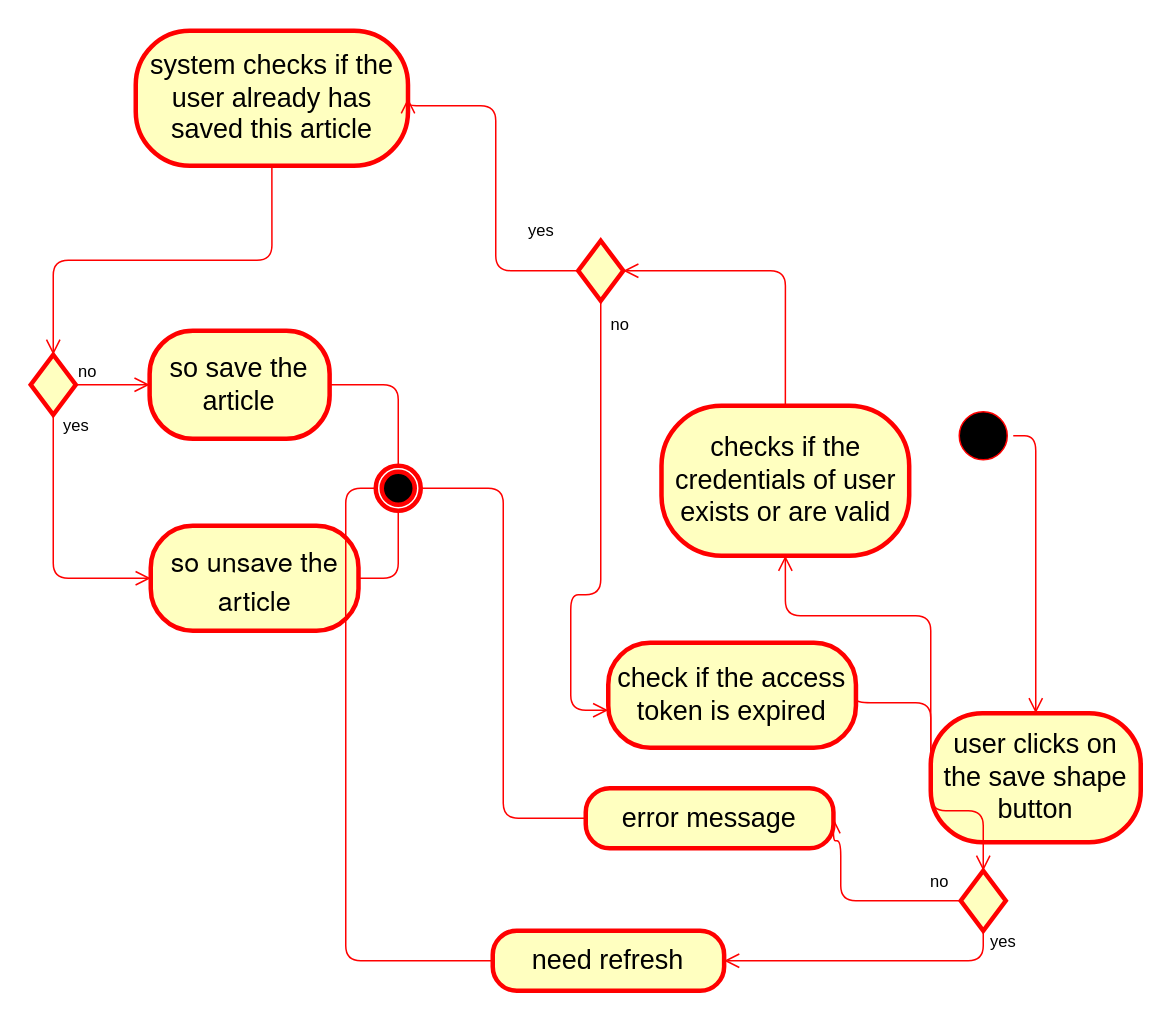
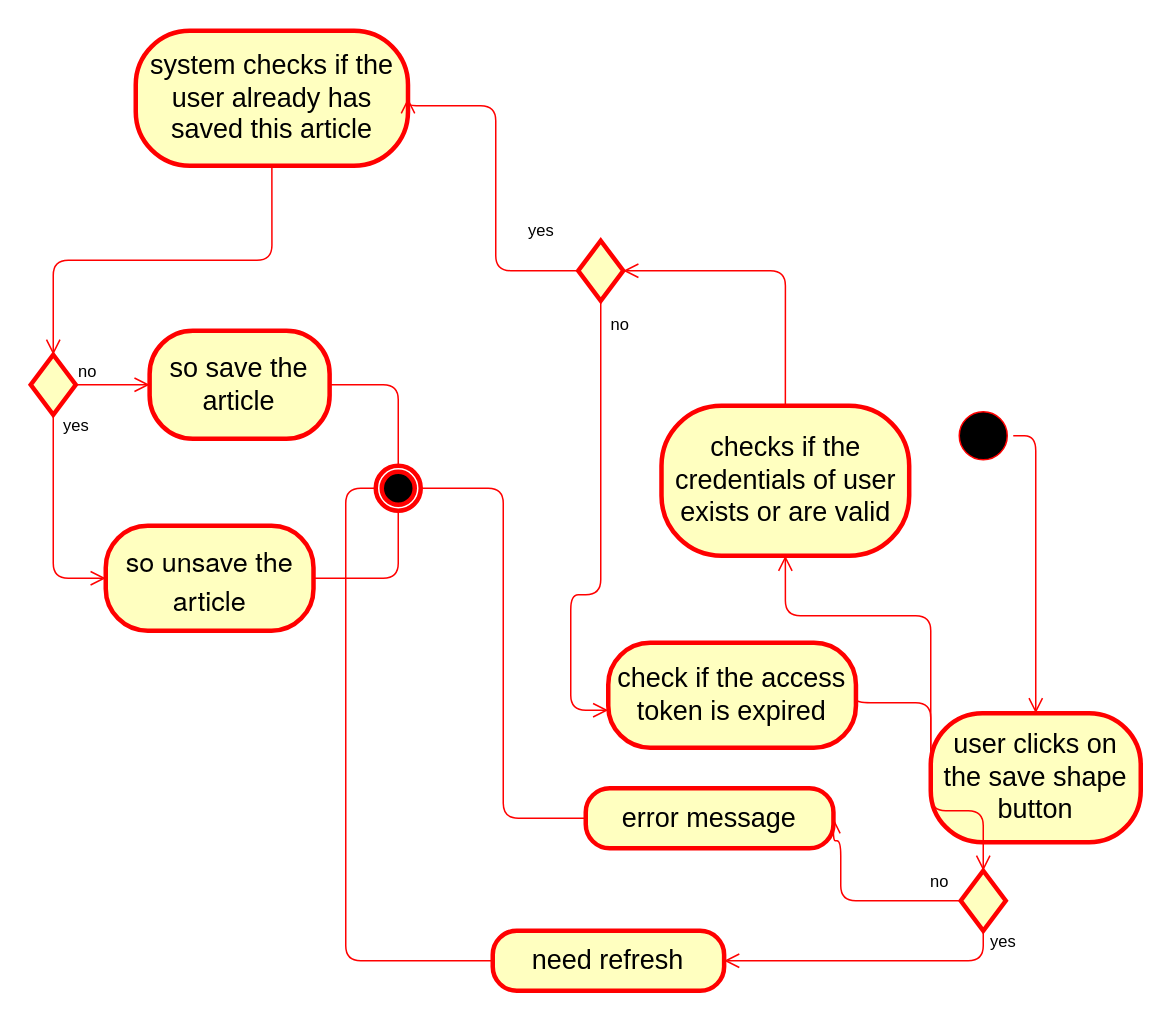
(255, 578) -> (210, 578)
